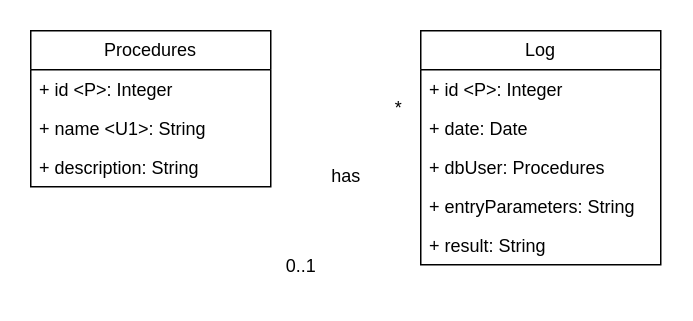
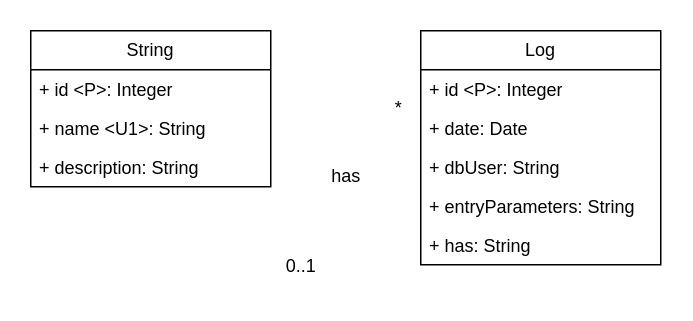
(151, 50) -> (151, 50)
(524, 169) -> (501, 169)
(499, 247) -> (486, 247)
